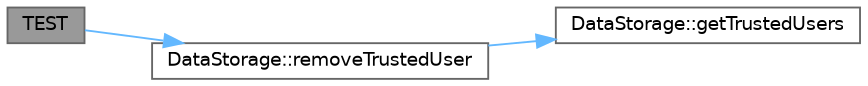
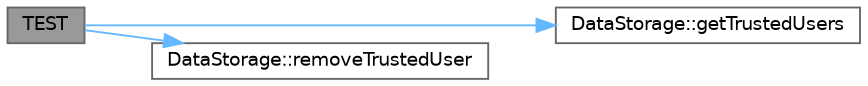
(512, 43) -> (310, 25)
